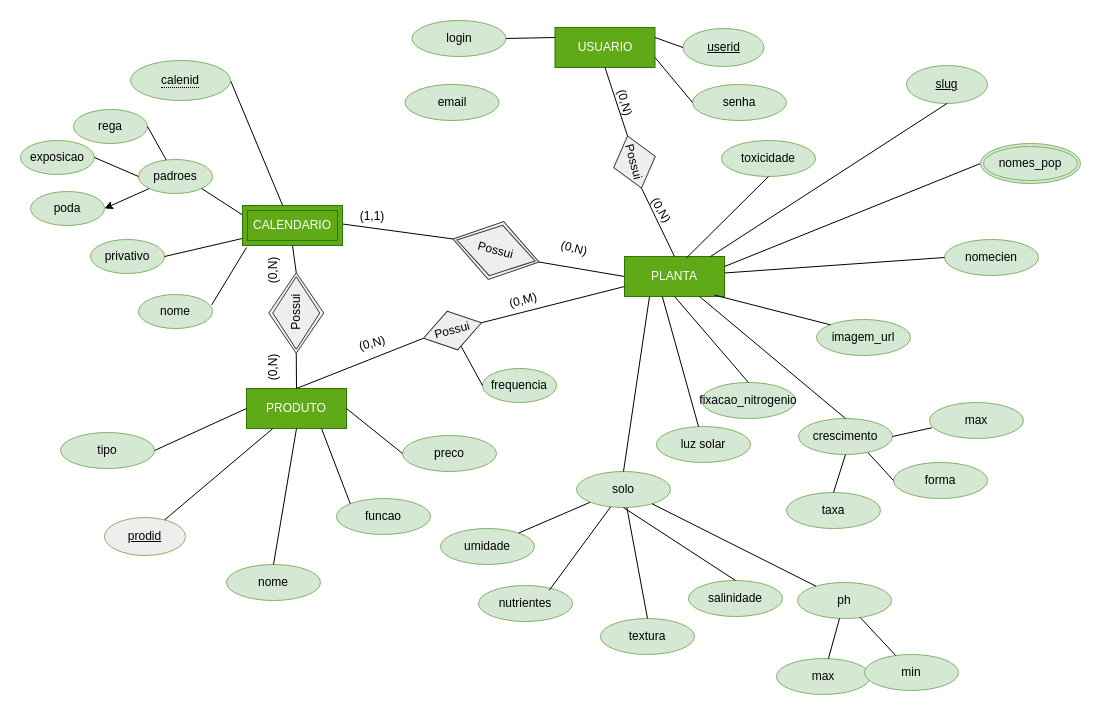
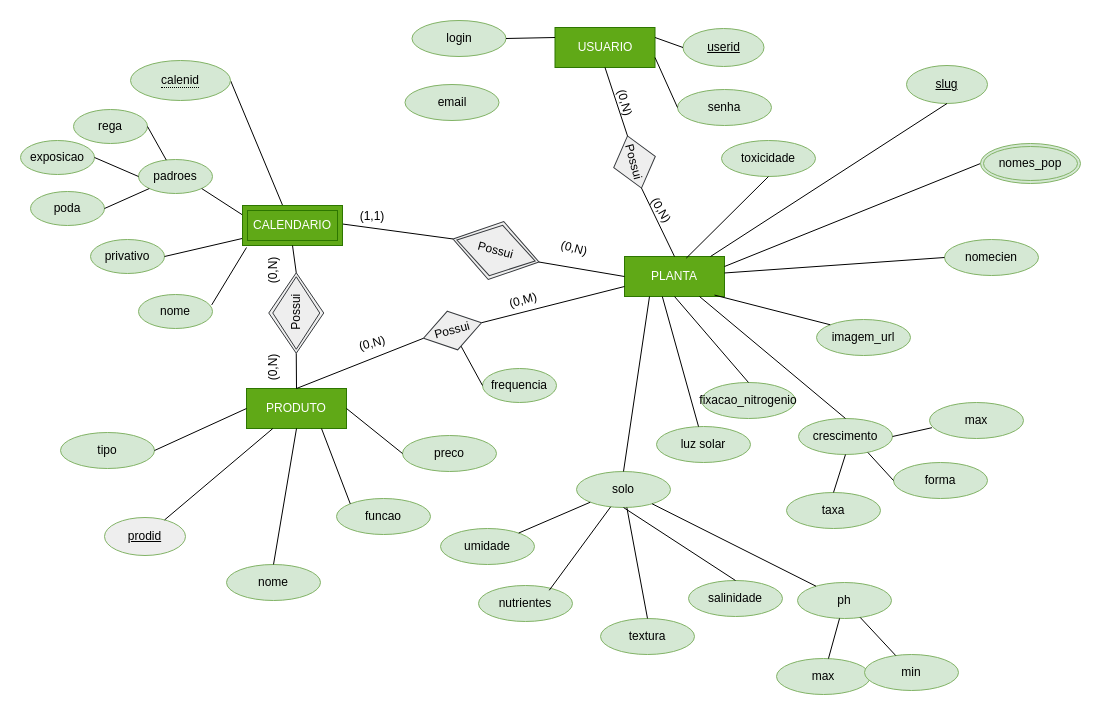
(740, 103) -> (725, 108)
(112, 205) -> (109, 206)
